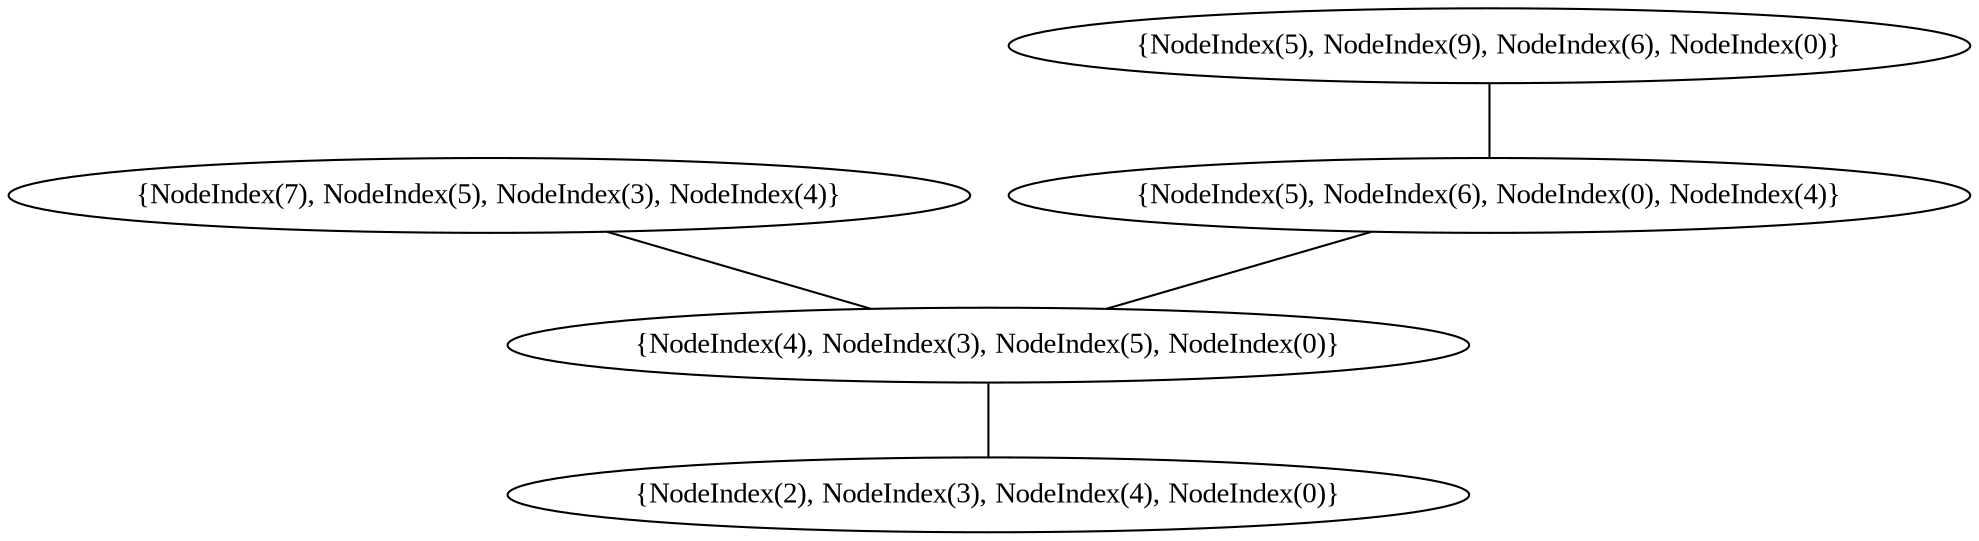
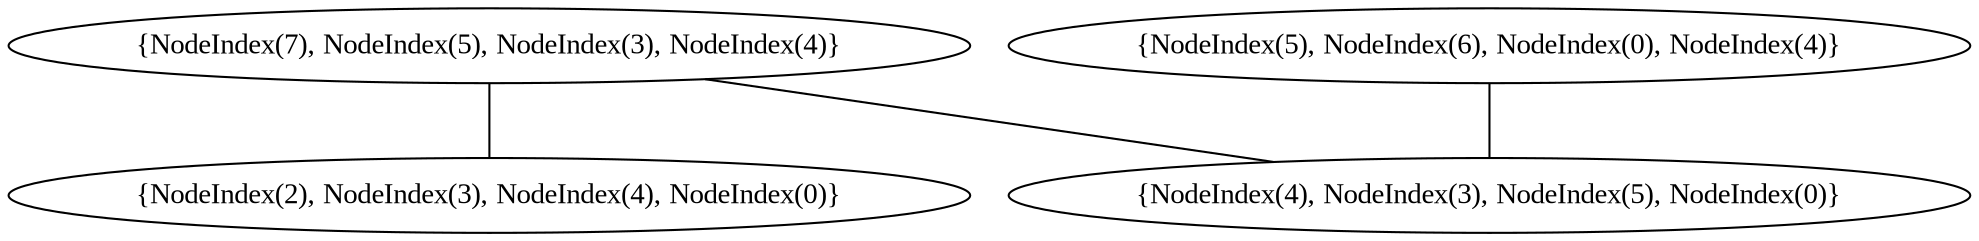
(1489, 46) -> none
(988, 420) -> (489, 121)
